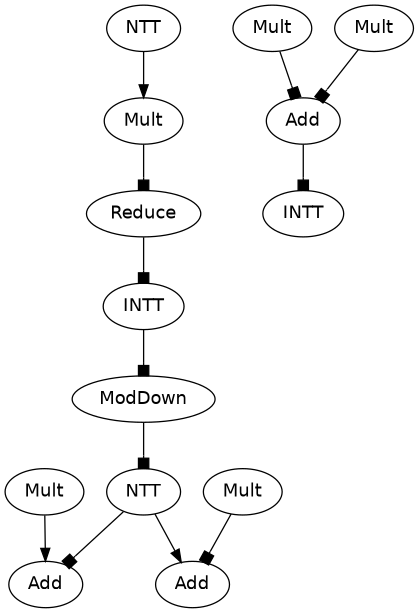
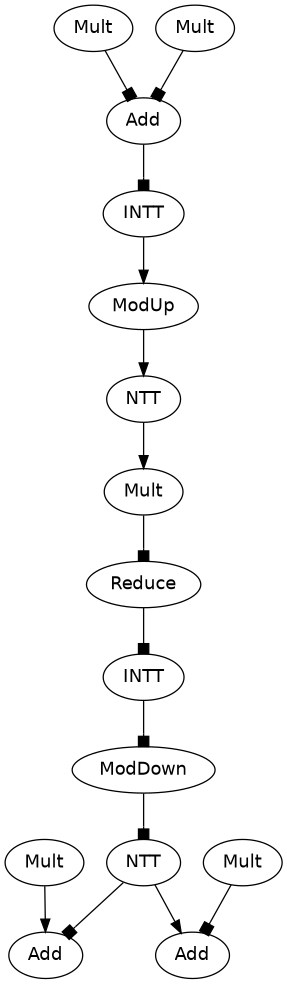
none -> (144, 306)
